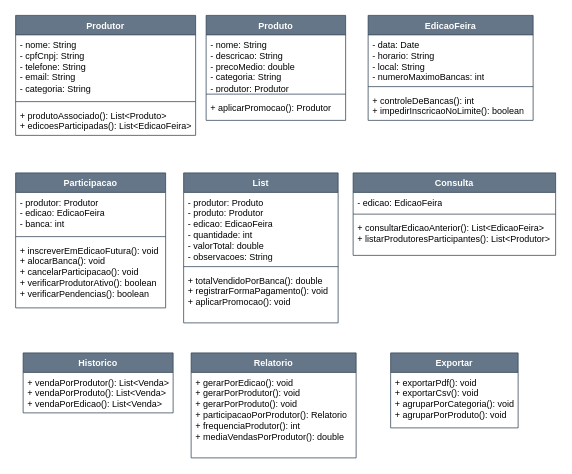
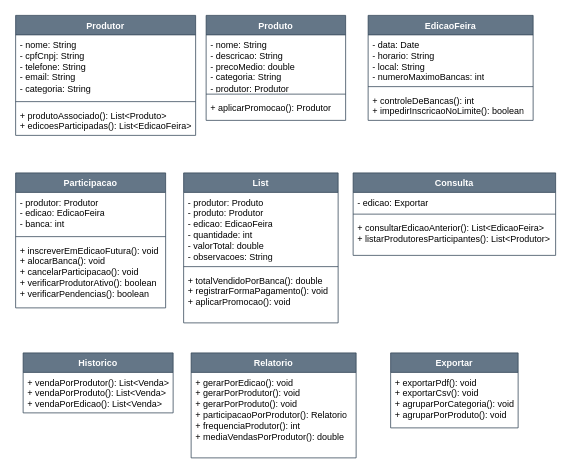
(403, 203) -> (398, 203)
